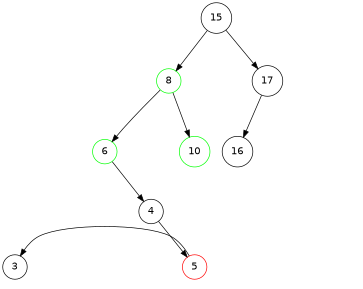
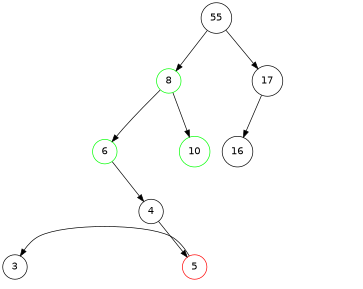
(216, 18) -> (216, 18)
